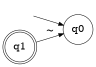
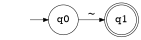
(47, 39) -> (89, 20)
